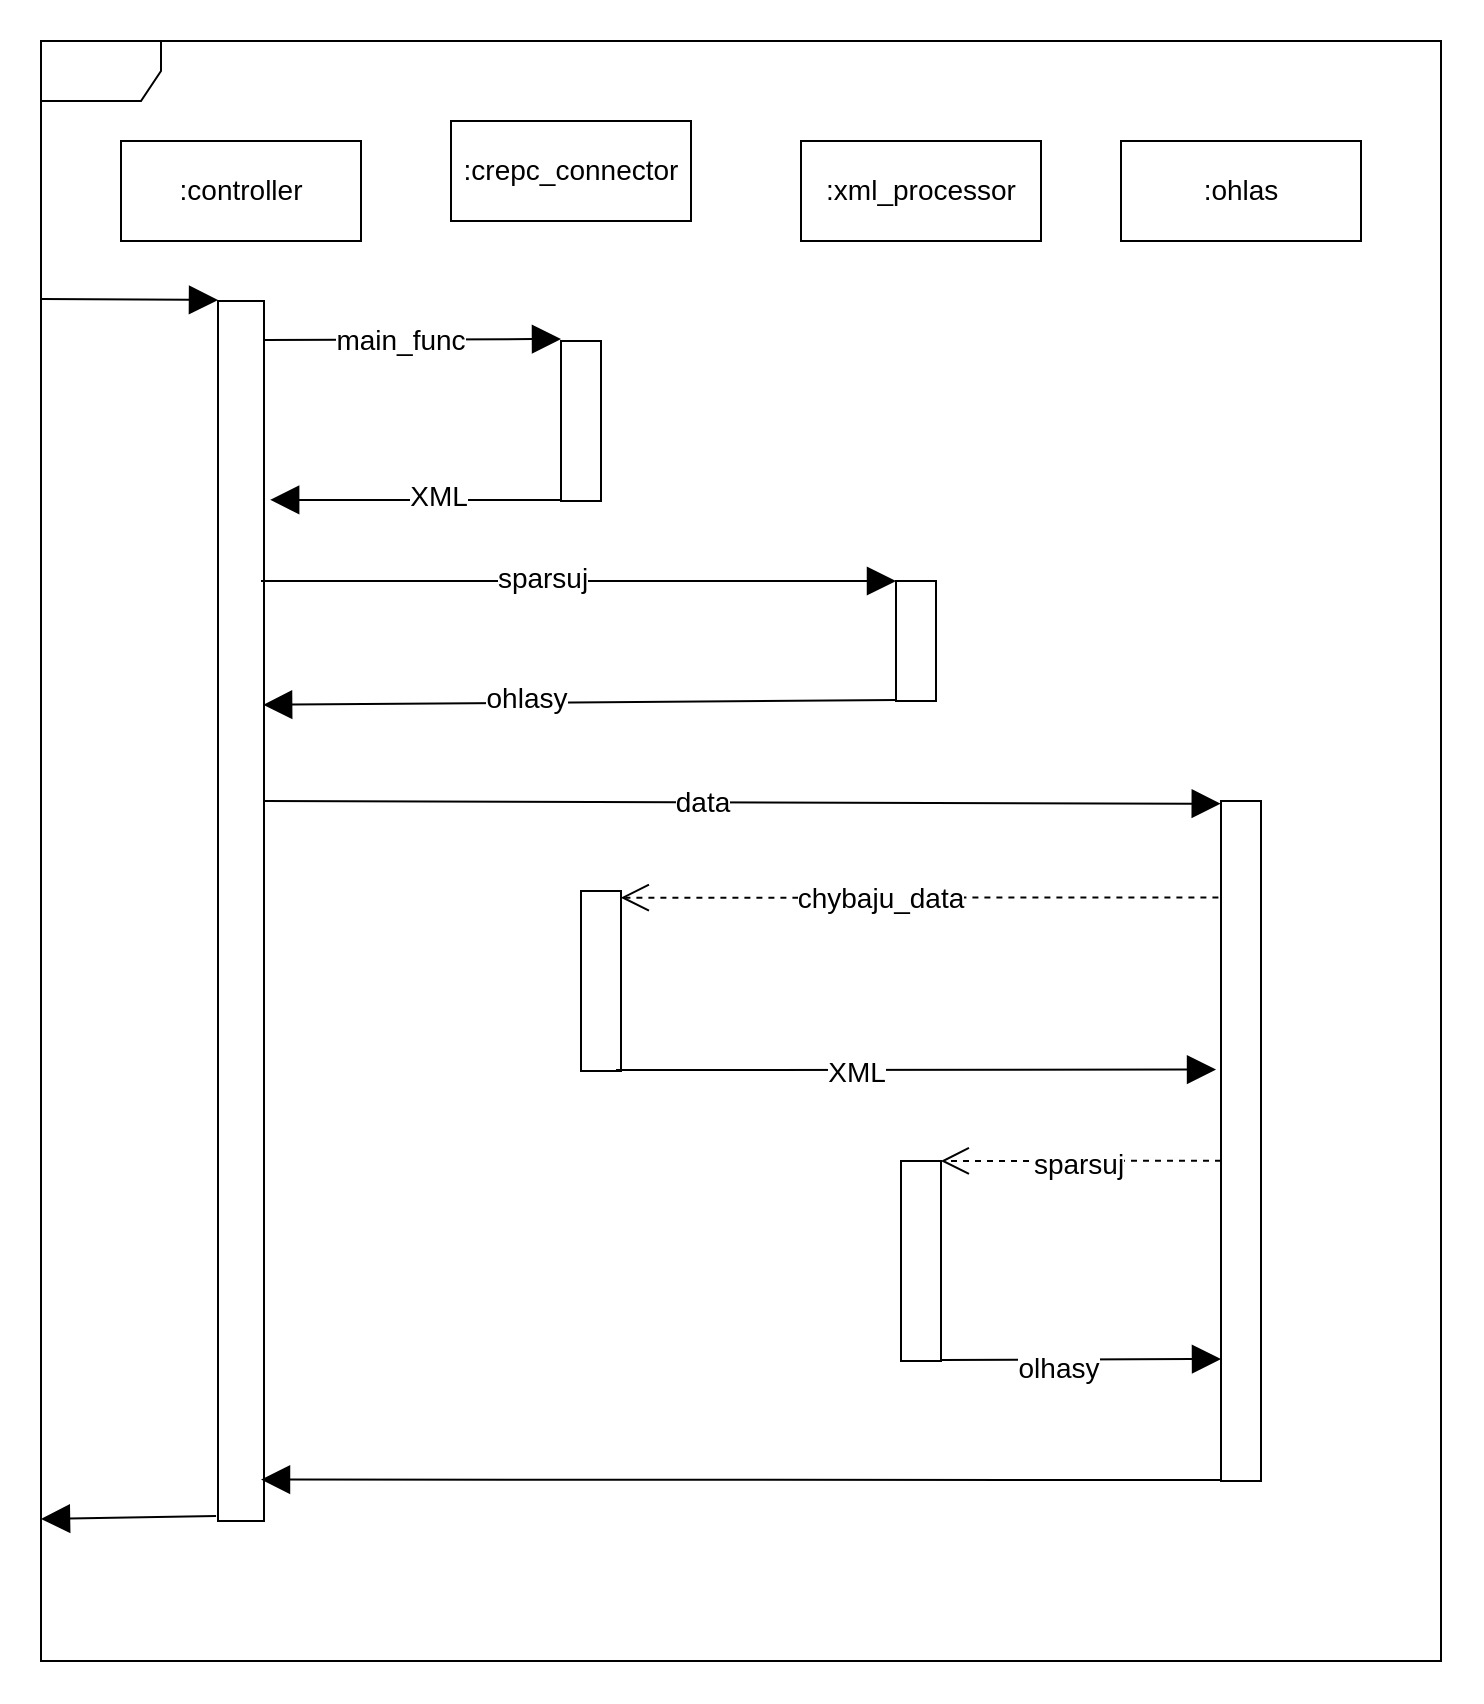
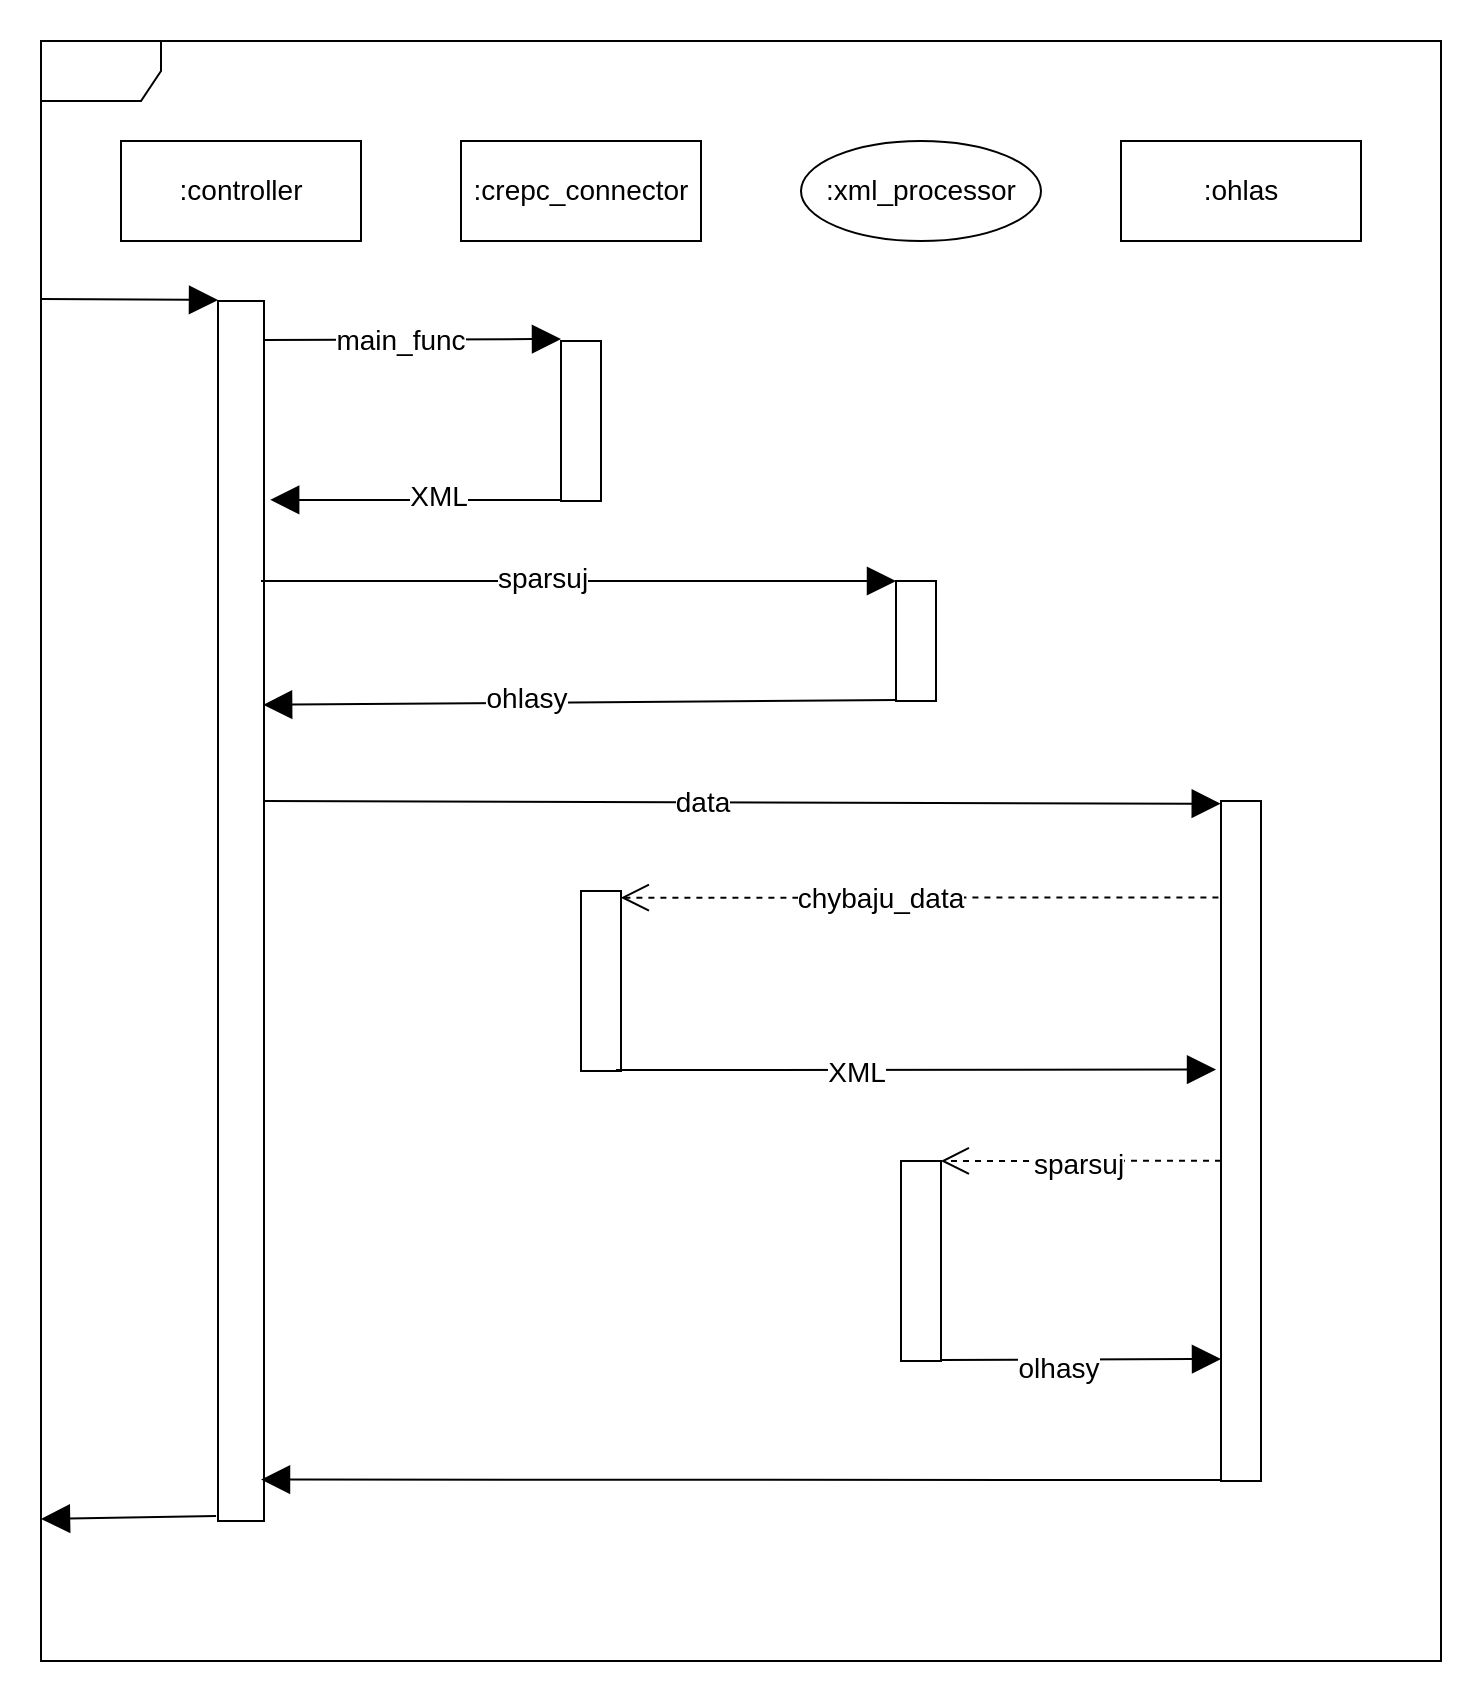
(571, 171) -> (581, 191)
(921, 191) -> (921, 191)
